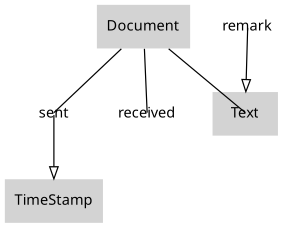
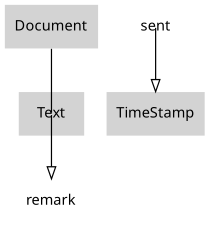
(247, 54) -> (51, 141)
(88, 81) -> none
(147, 114) -> none
